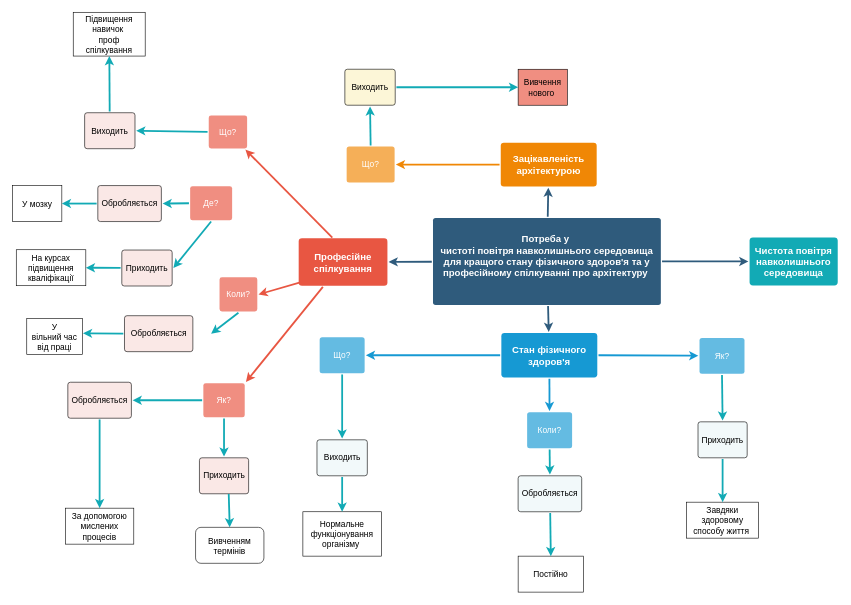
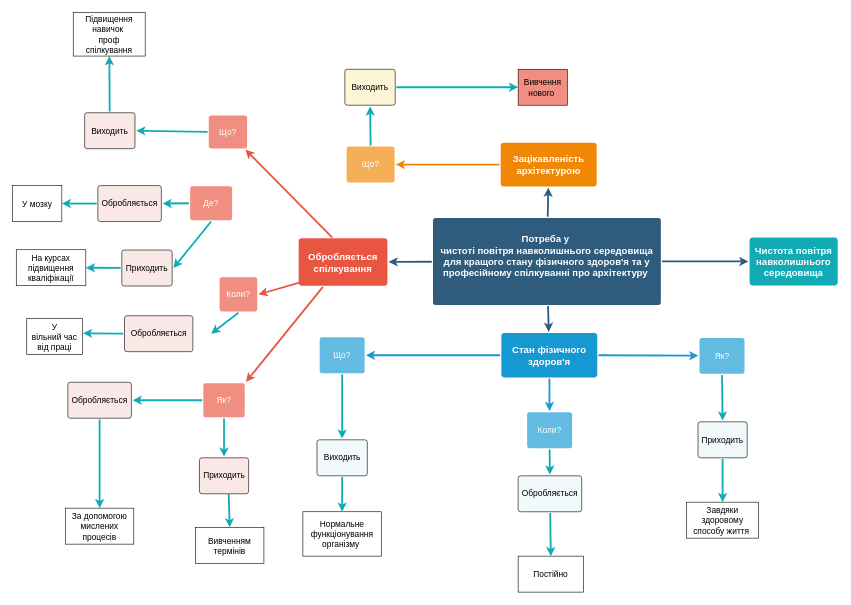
(343, 263) -> (343, 263)
(230, 546) -> (230, 546)
